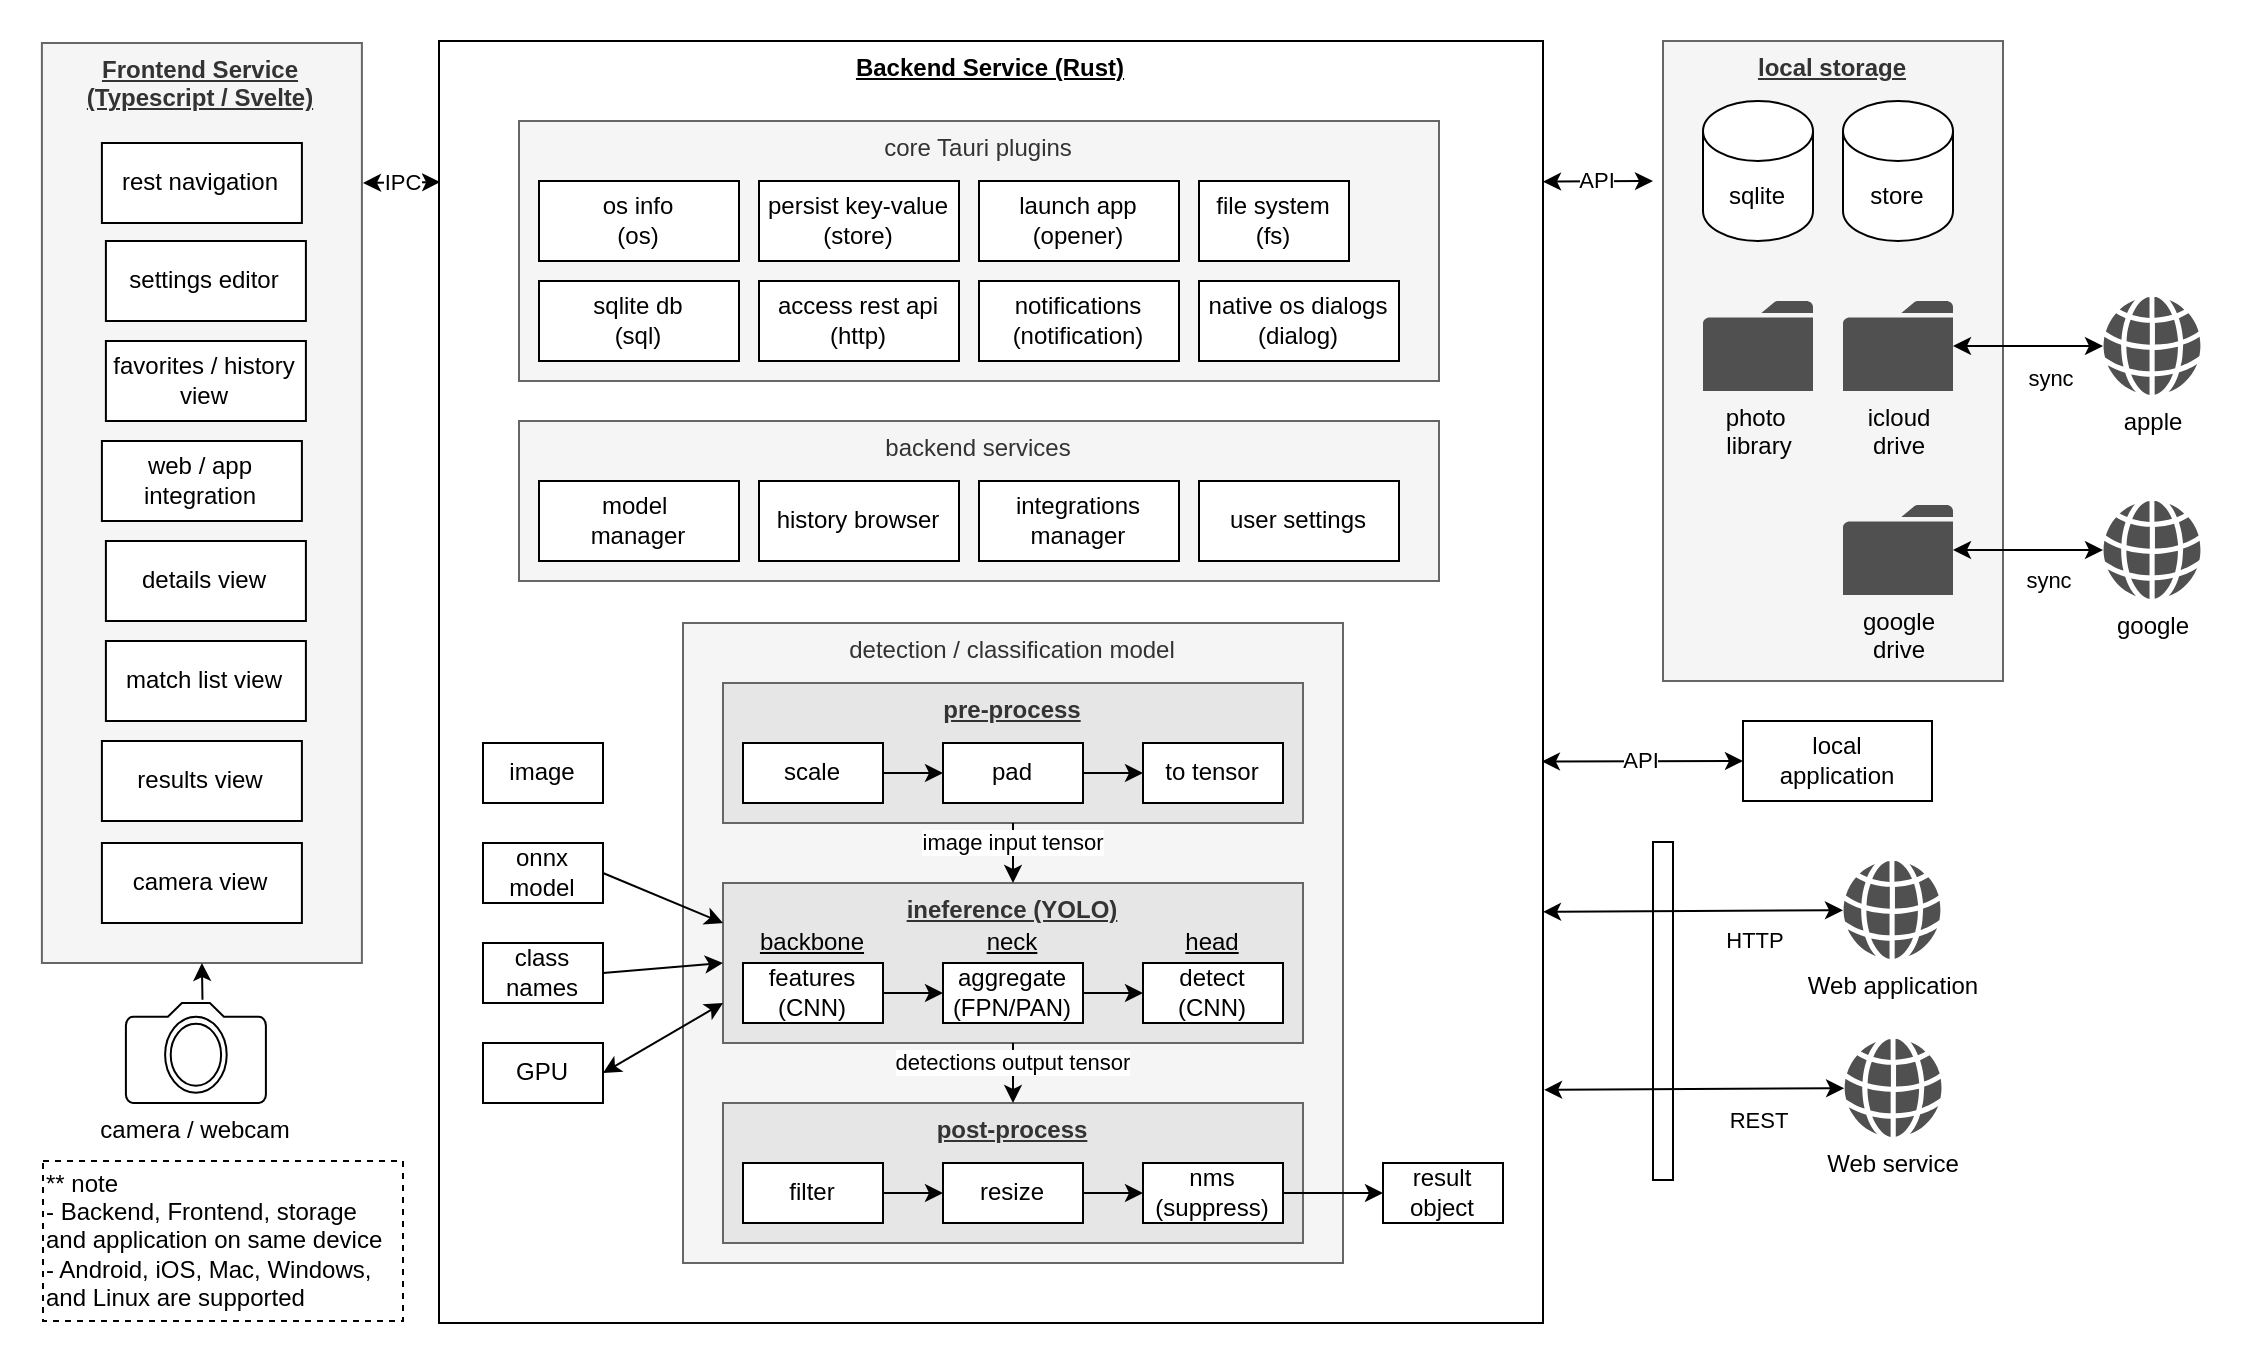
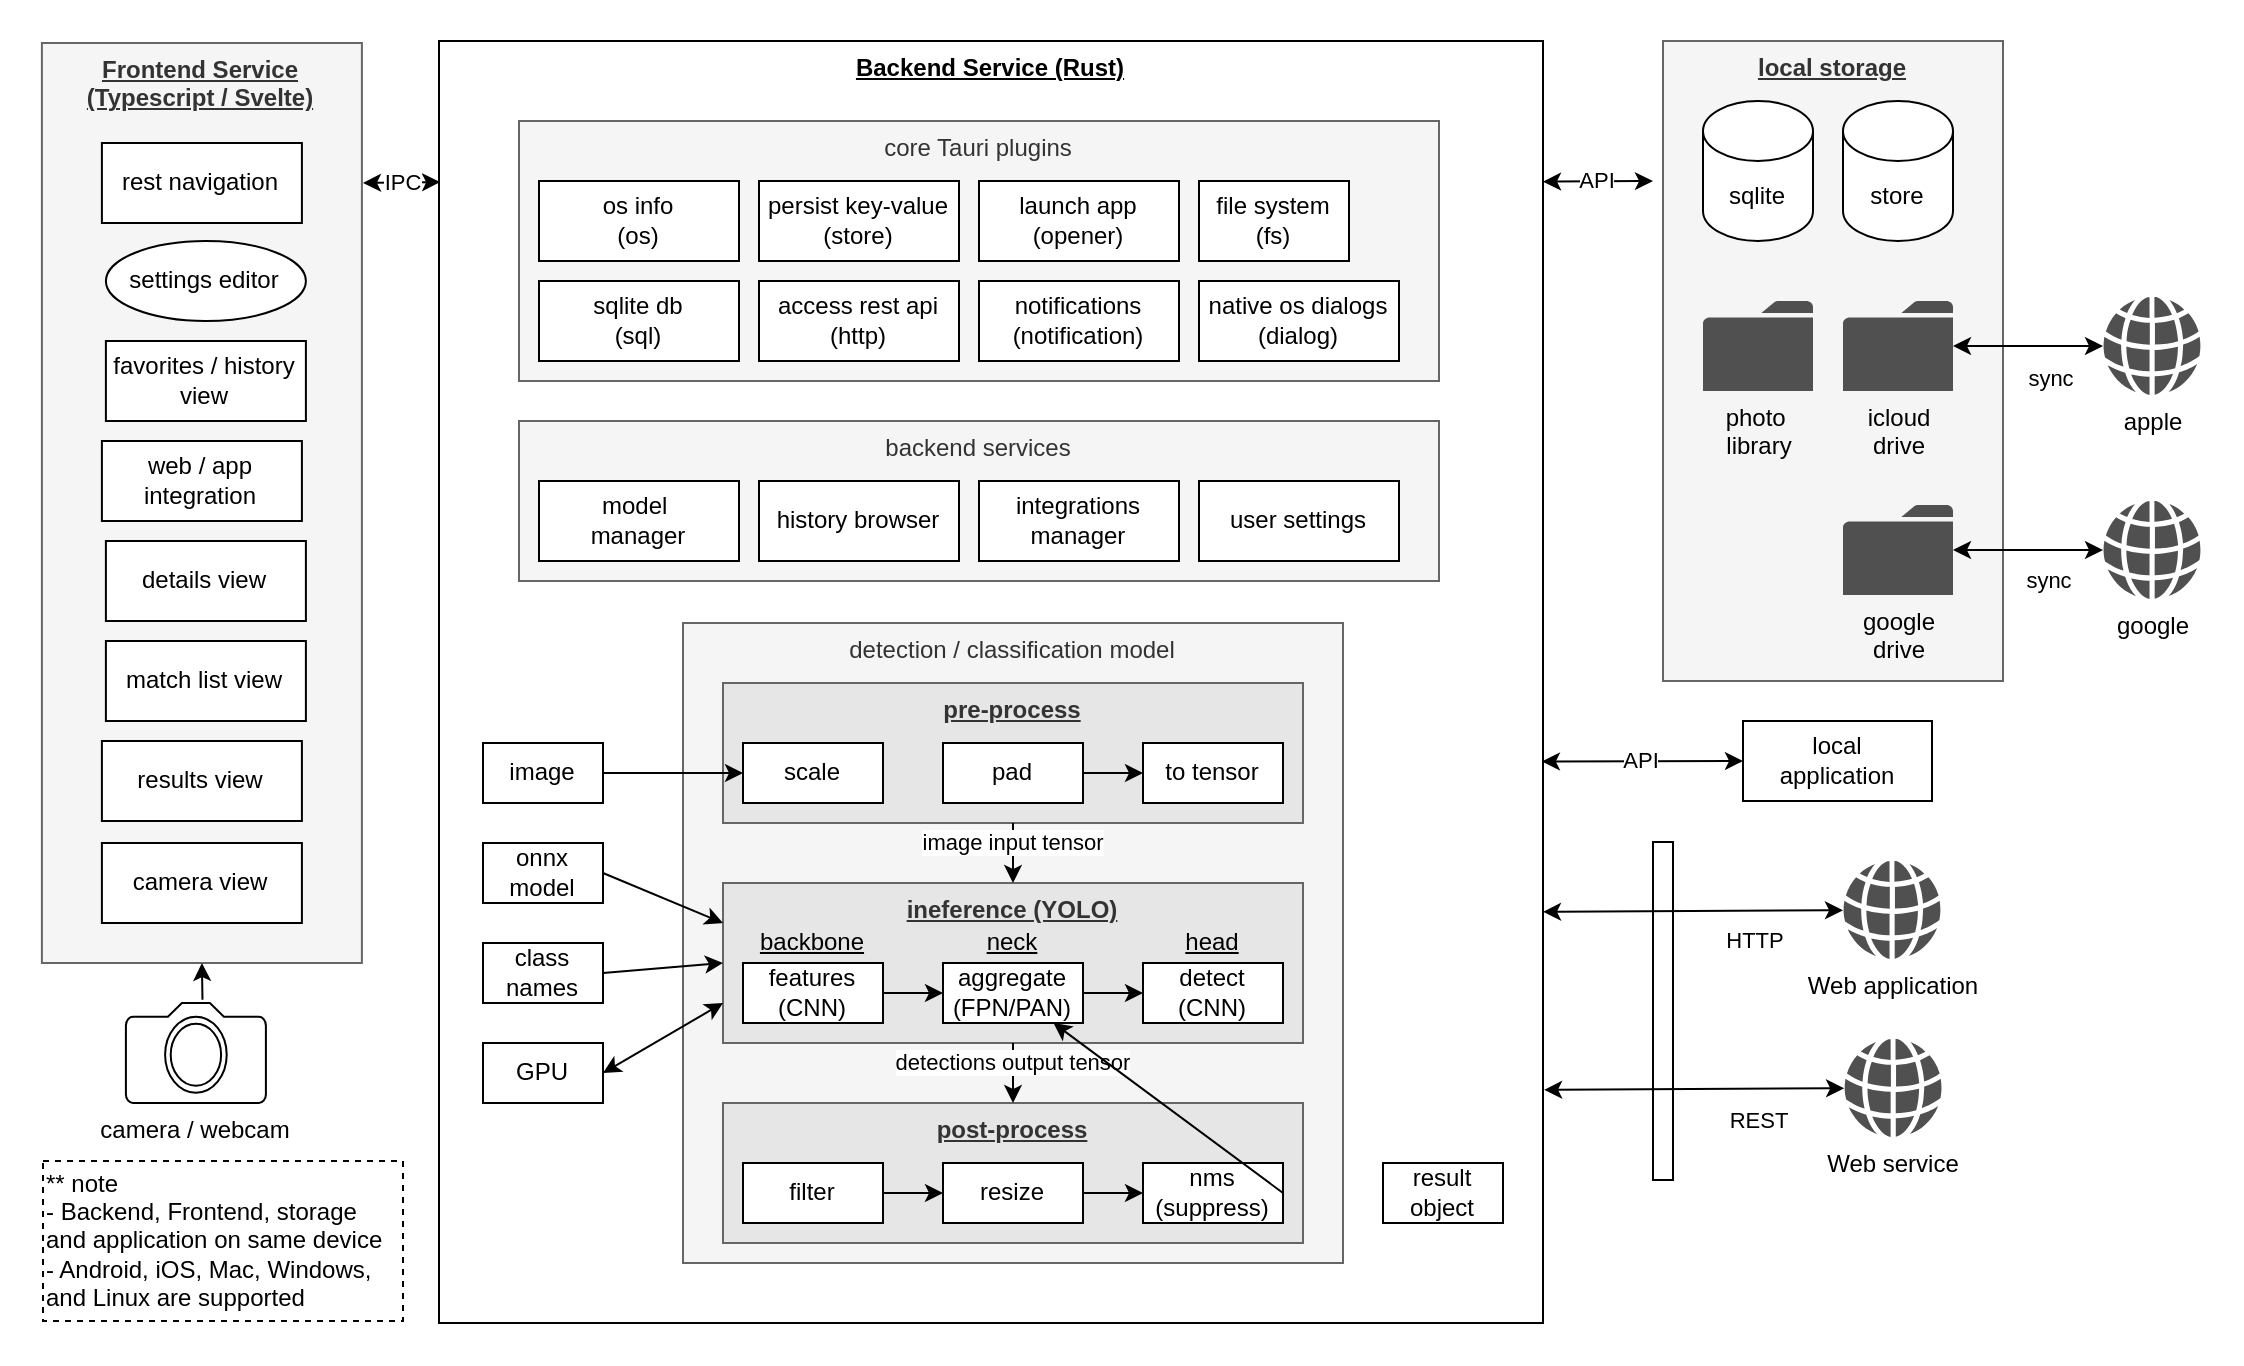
(206, 281) -> (206, 281)
none -> (666, 773)
(906, 773) -> none
(1326, 1193) -> (1173, 1112)
